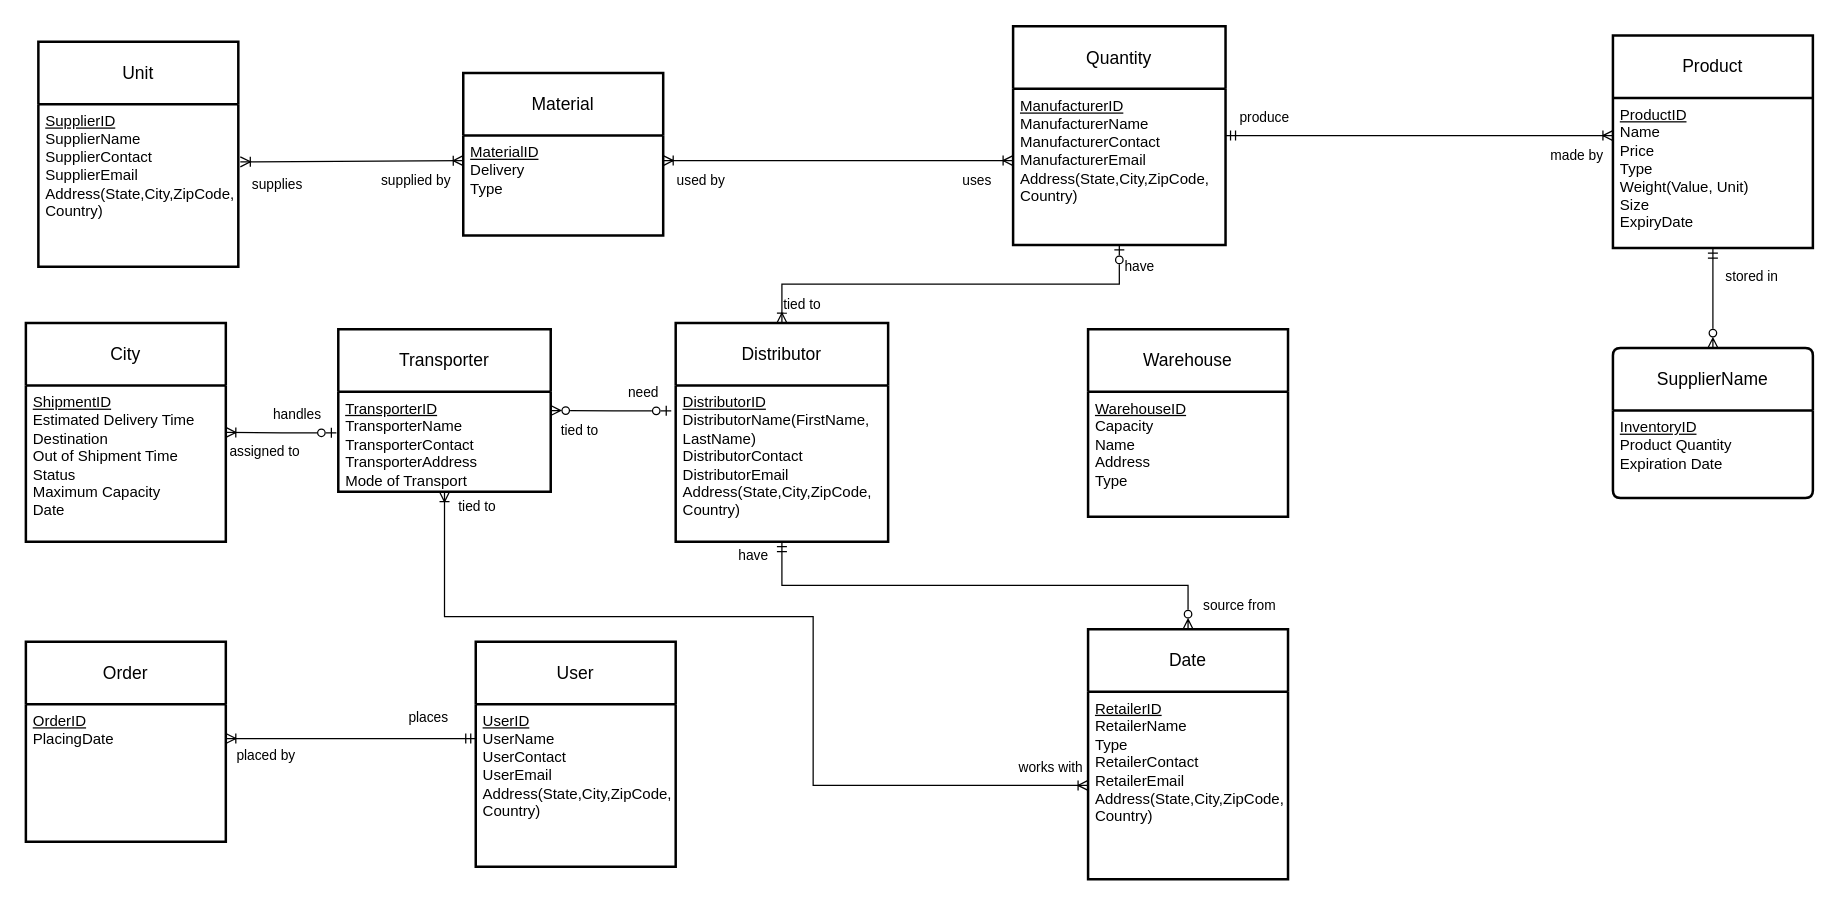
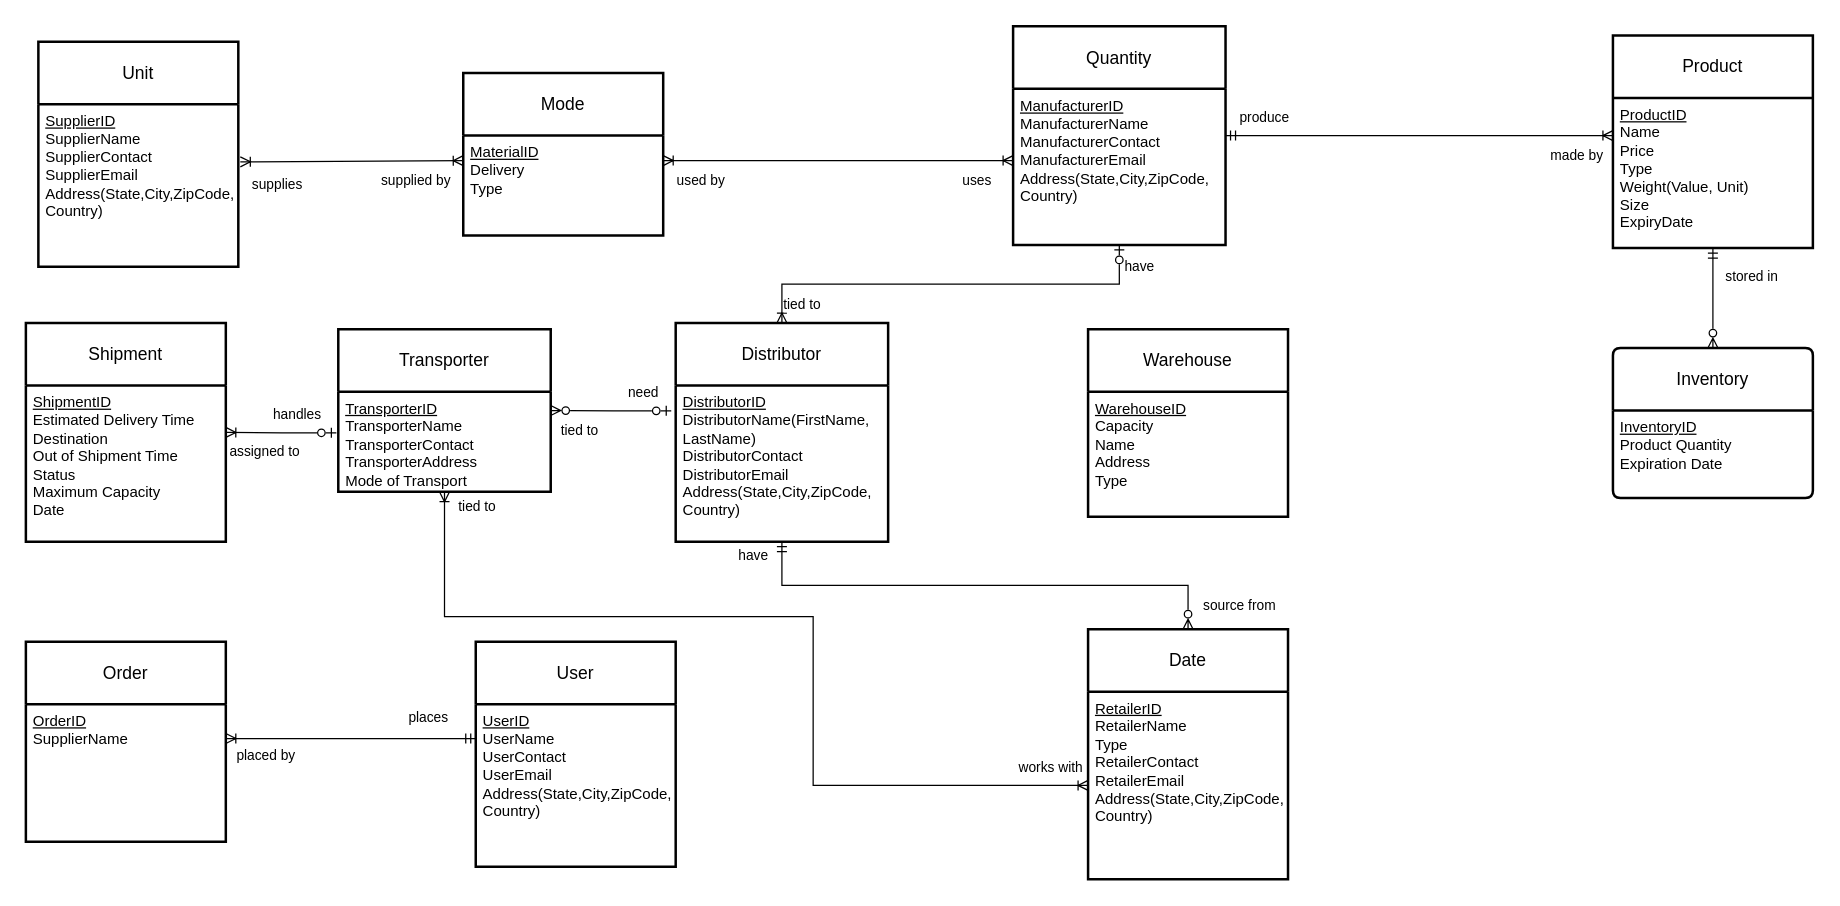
(563, 104) -> (563, 104)
(126, 354) -> (126, 354)
(1713, 379) -> (1713, 379)
(75, 731) -> (80, 731)
